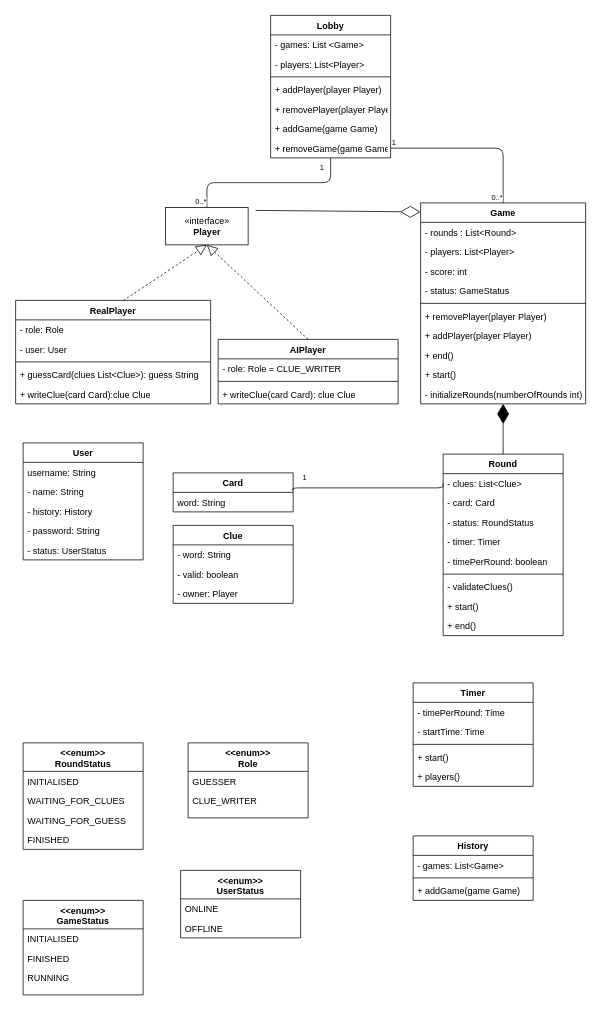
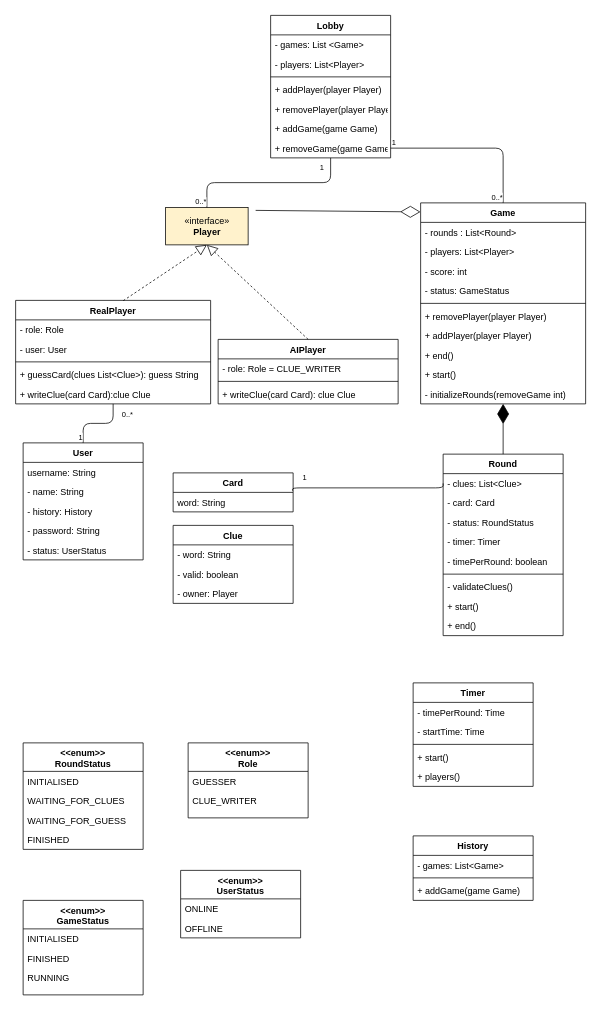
(207, 226) -> (207, 226)
(511, 395) -> (501, 395)
none -> (97, 423)
